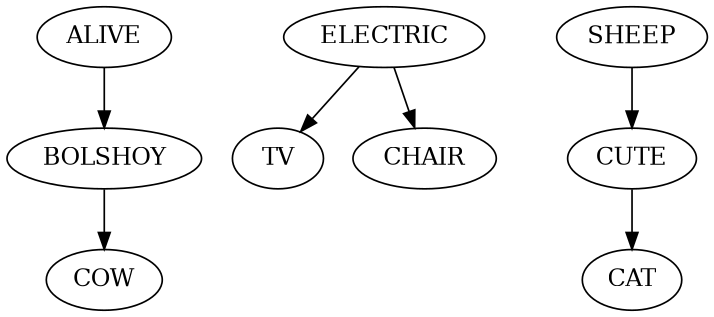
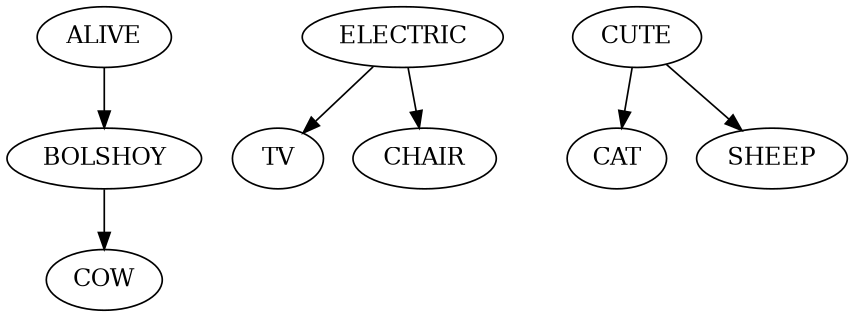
(632, 90) -> (698, 92)
